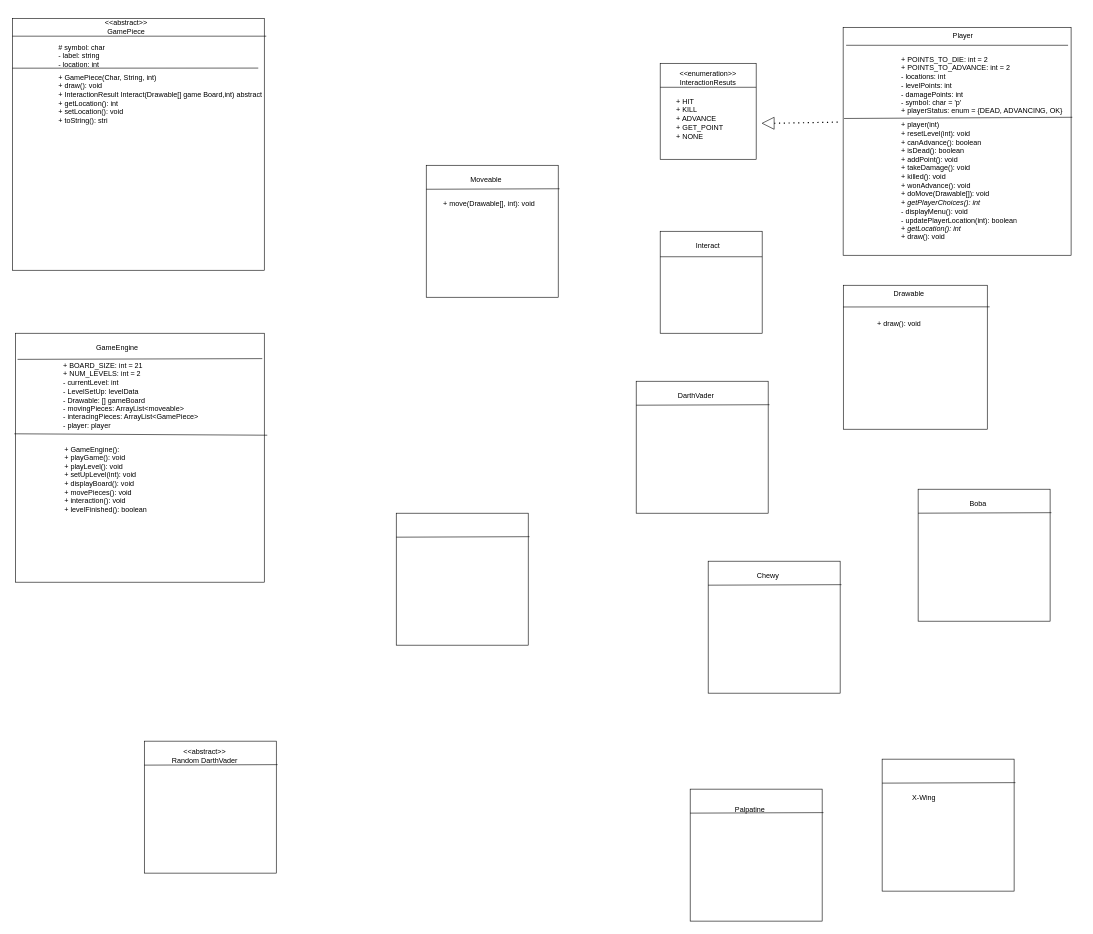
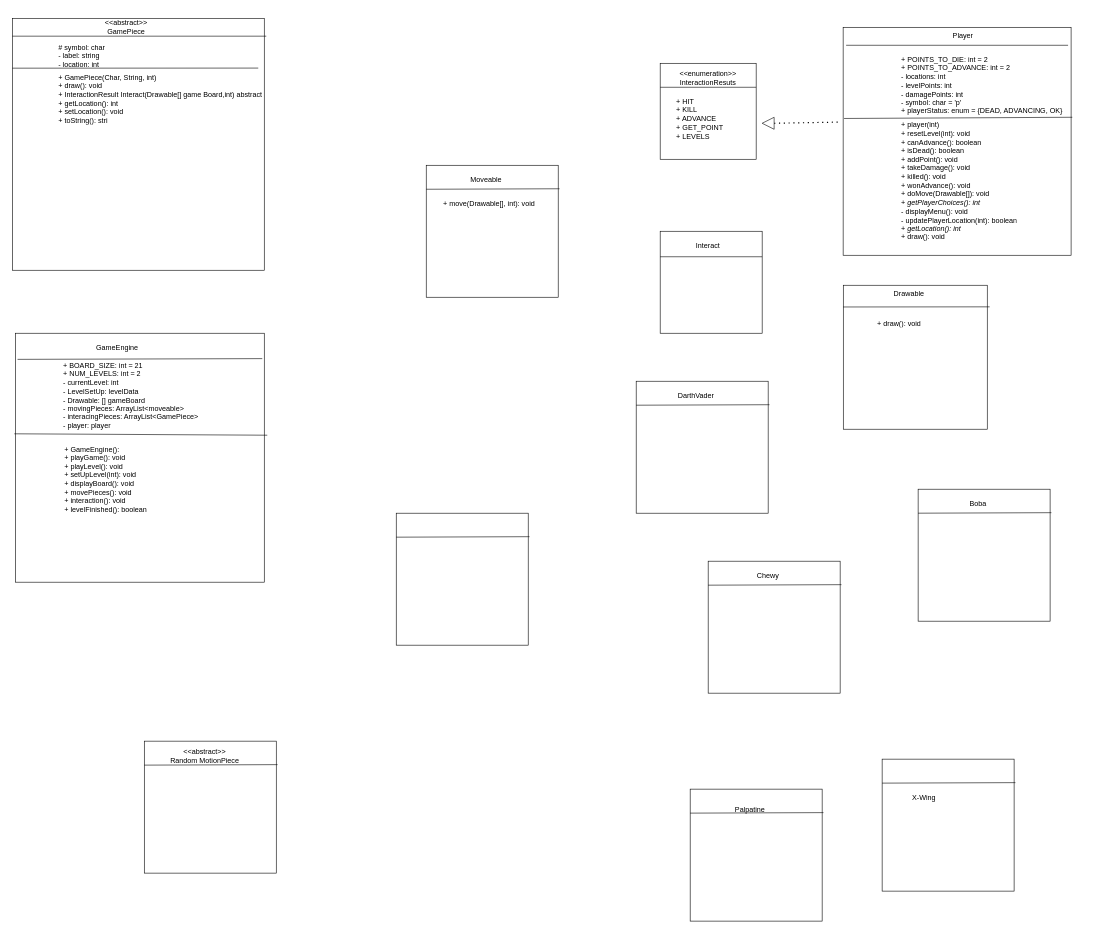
(698, 119) -> (698, 119)
(205, 756) -> (205, 756)
